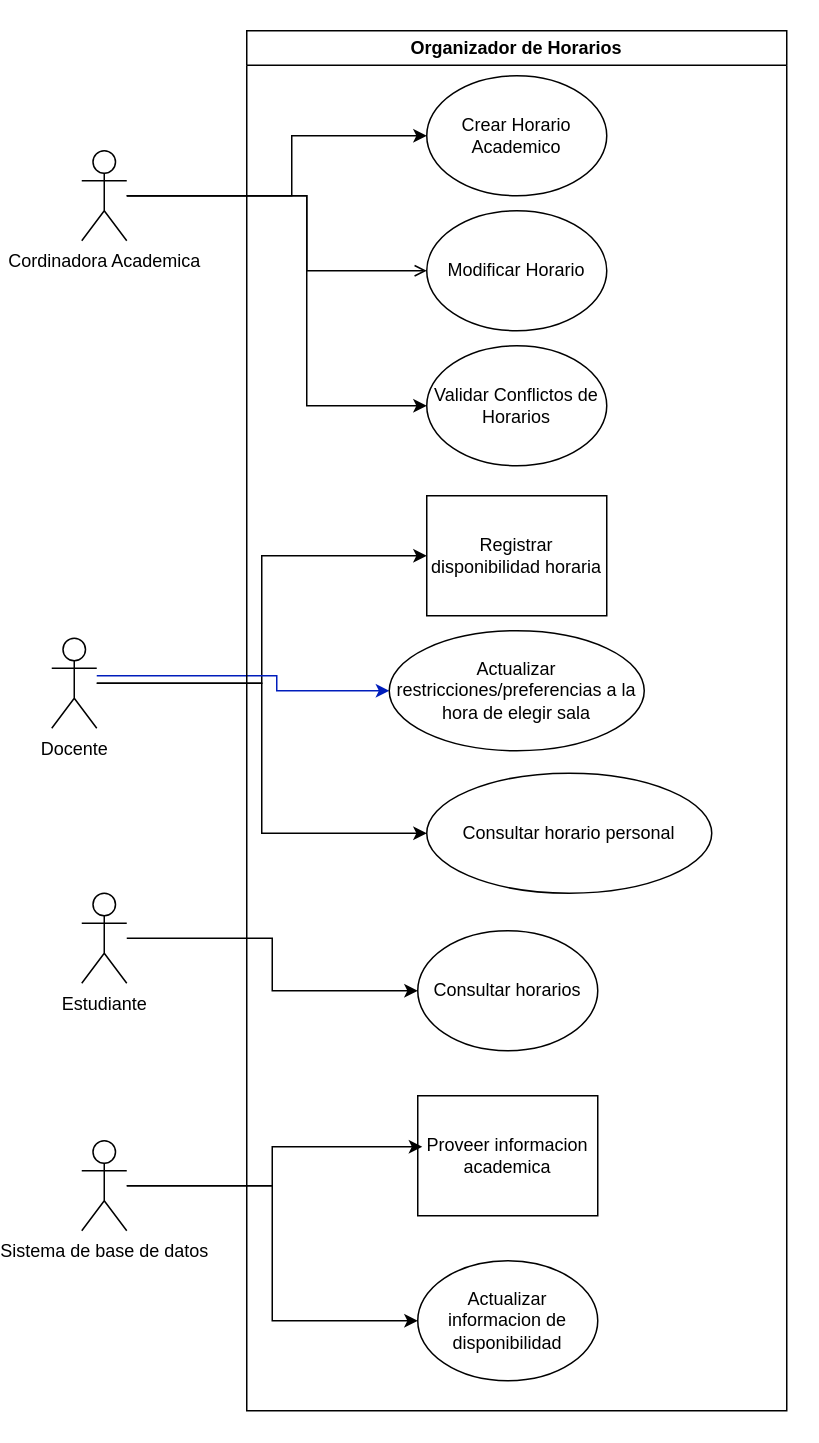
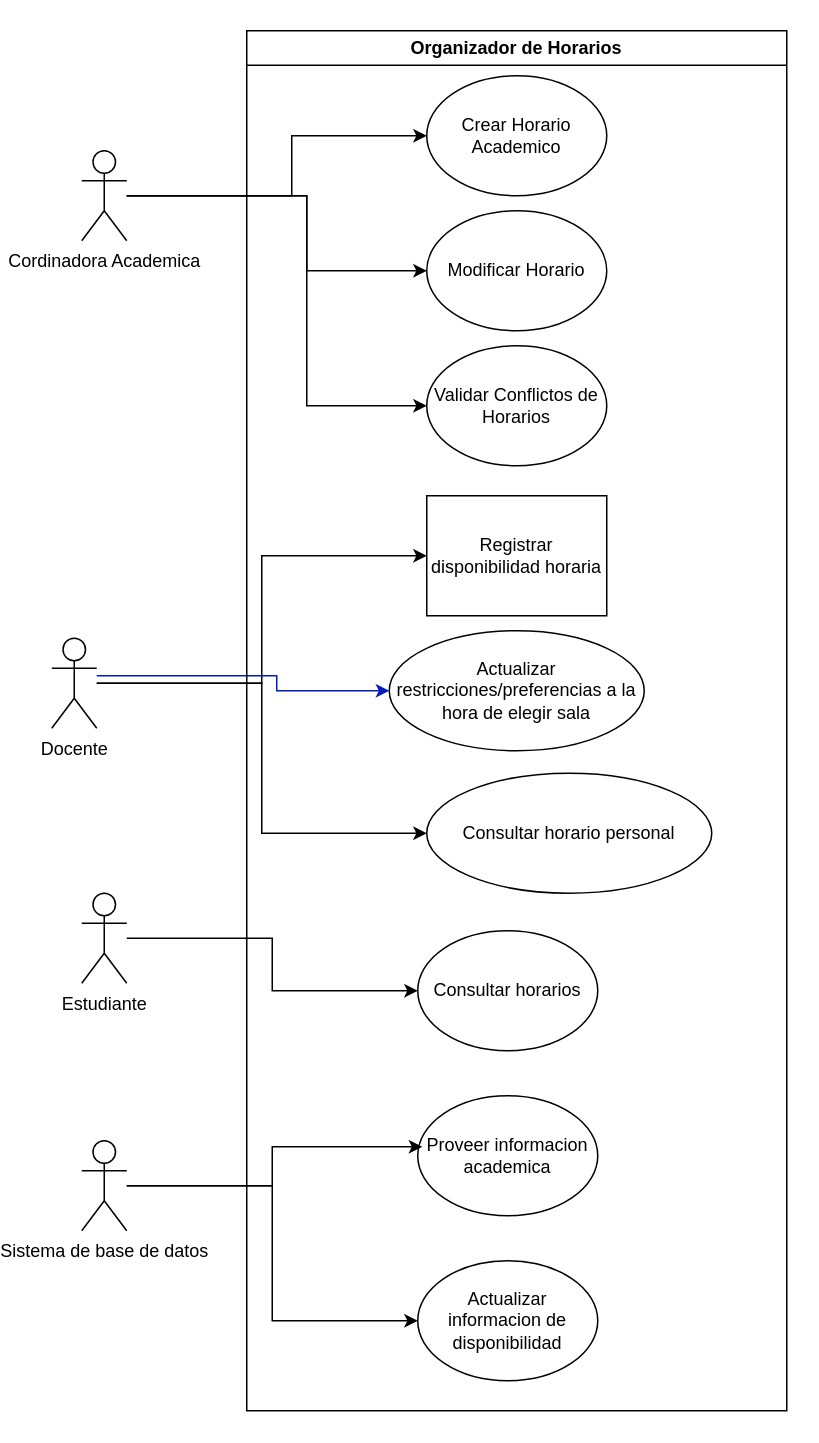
(417, 271) -> (415, 271)
(508, 1156) -> (508, 1156)
